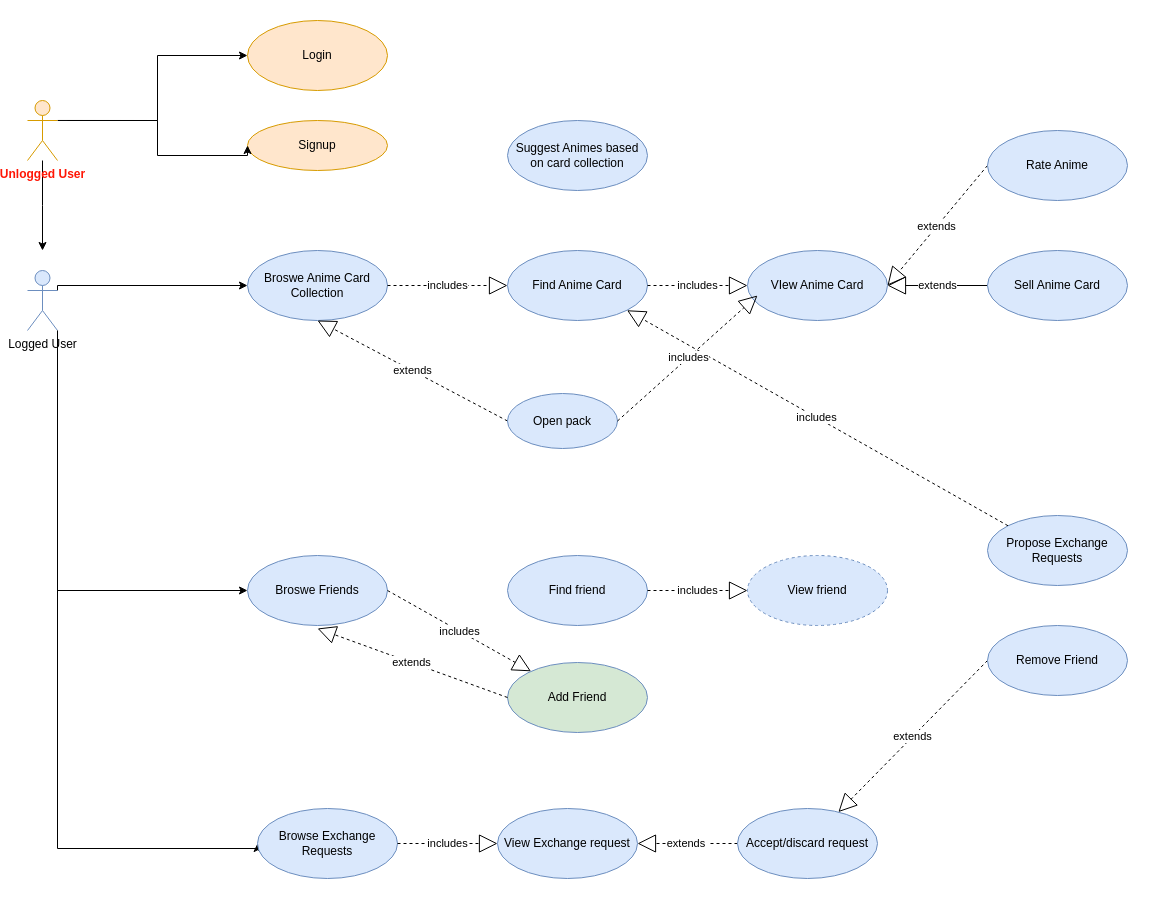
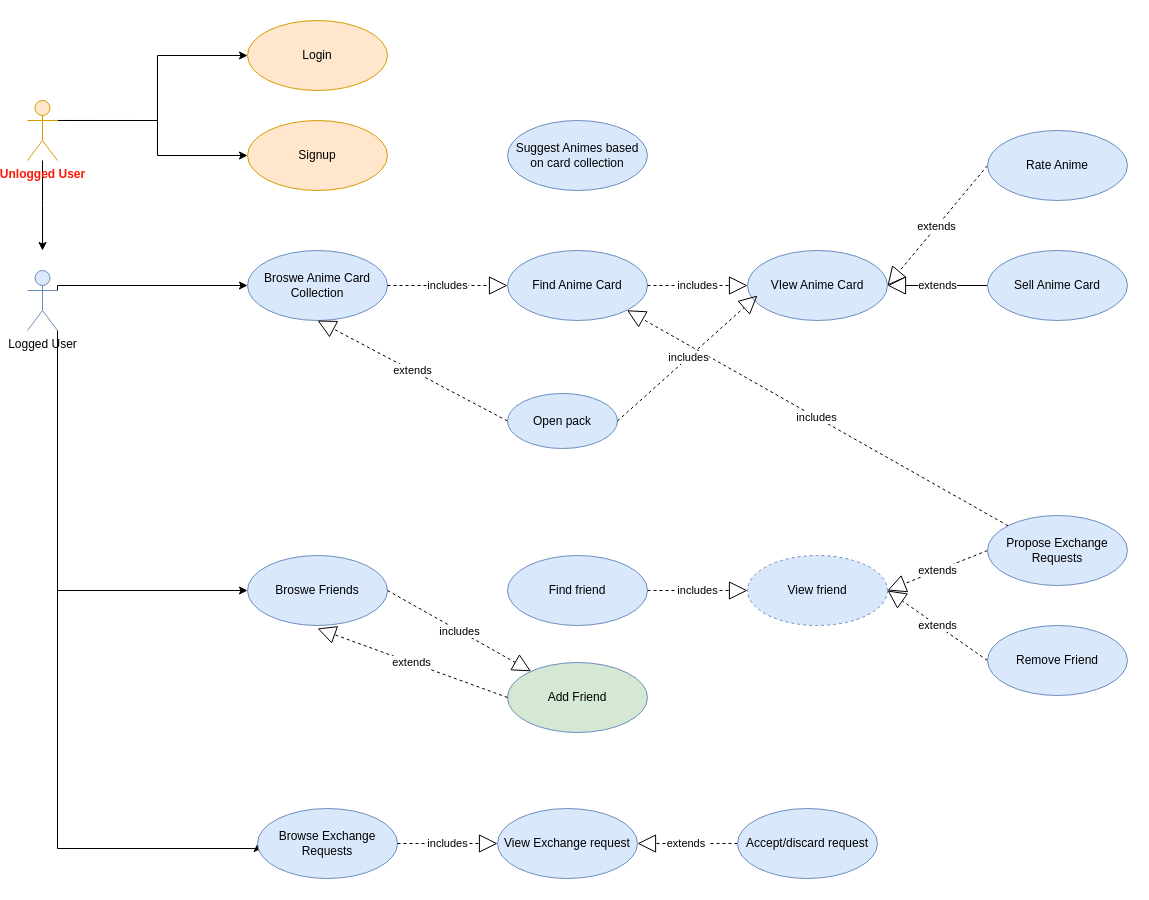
(318, 146) -> (318, 156)
none -> (946, 567)
(919, 730) -> (945, 631)
